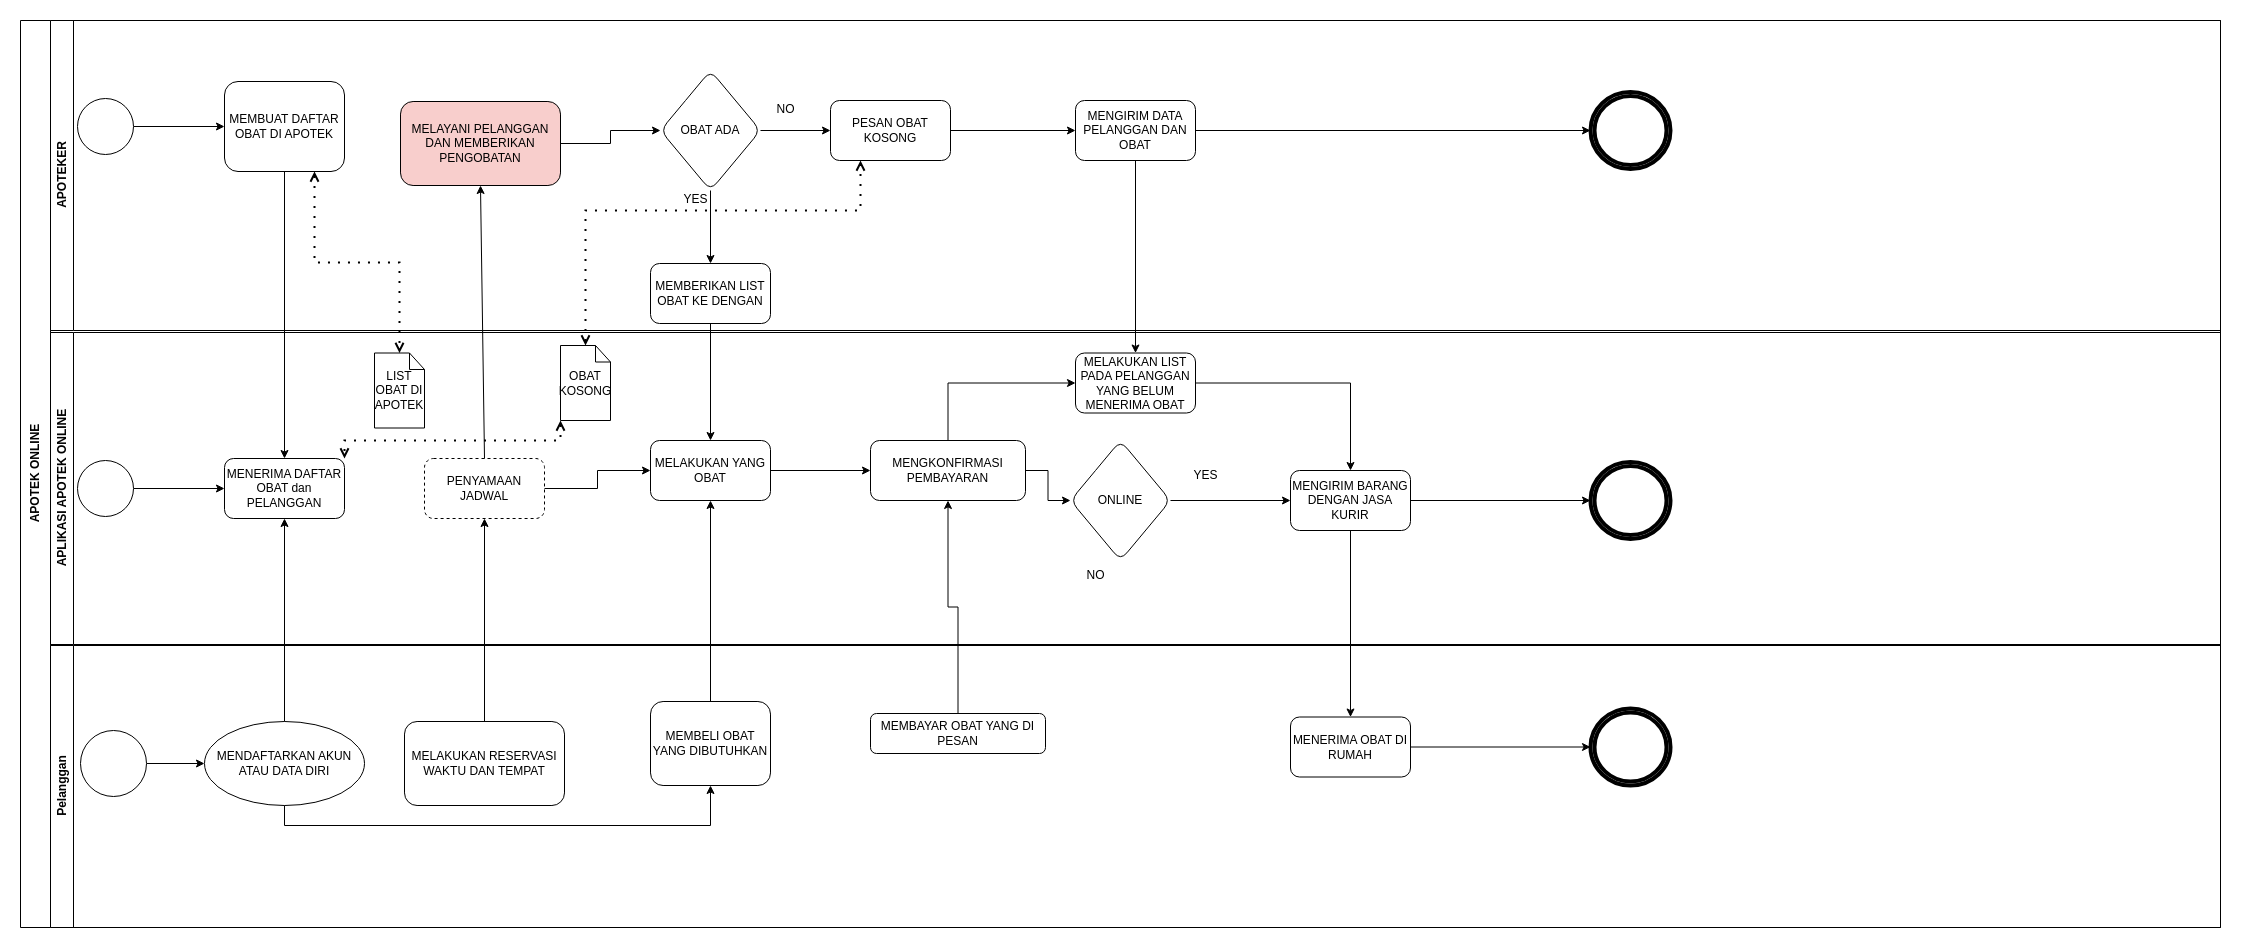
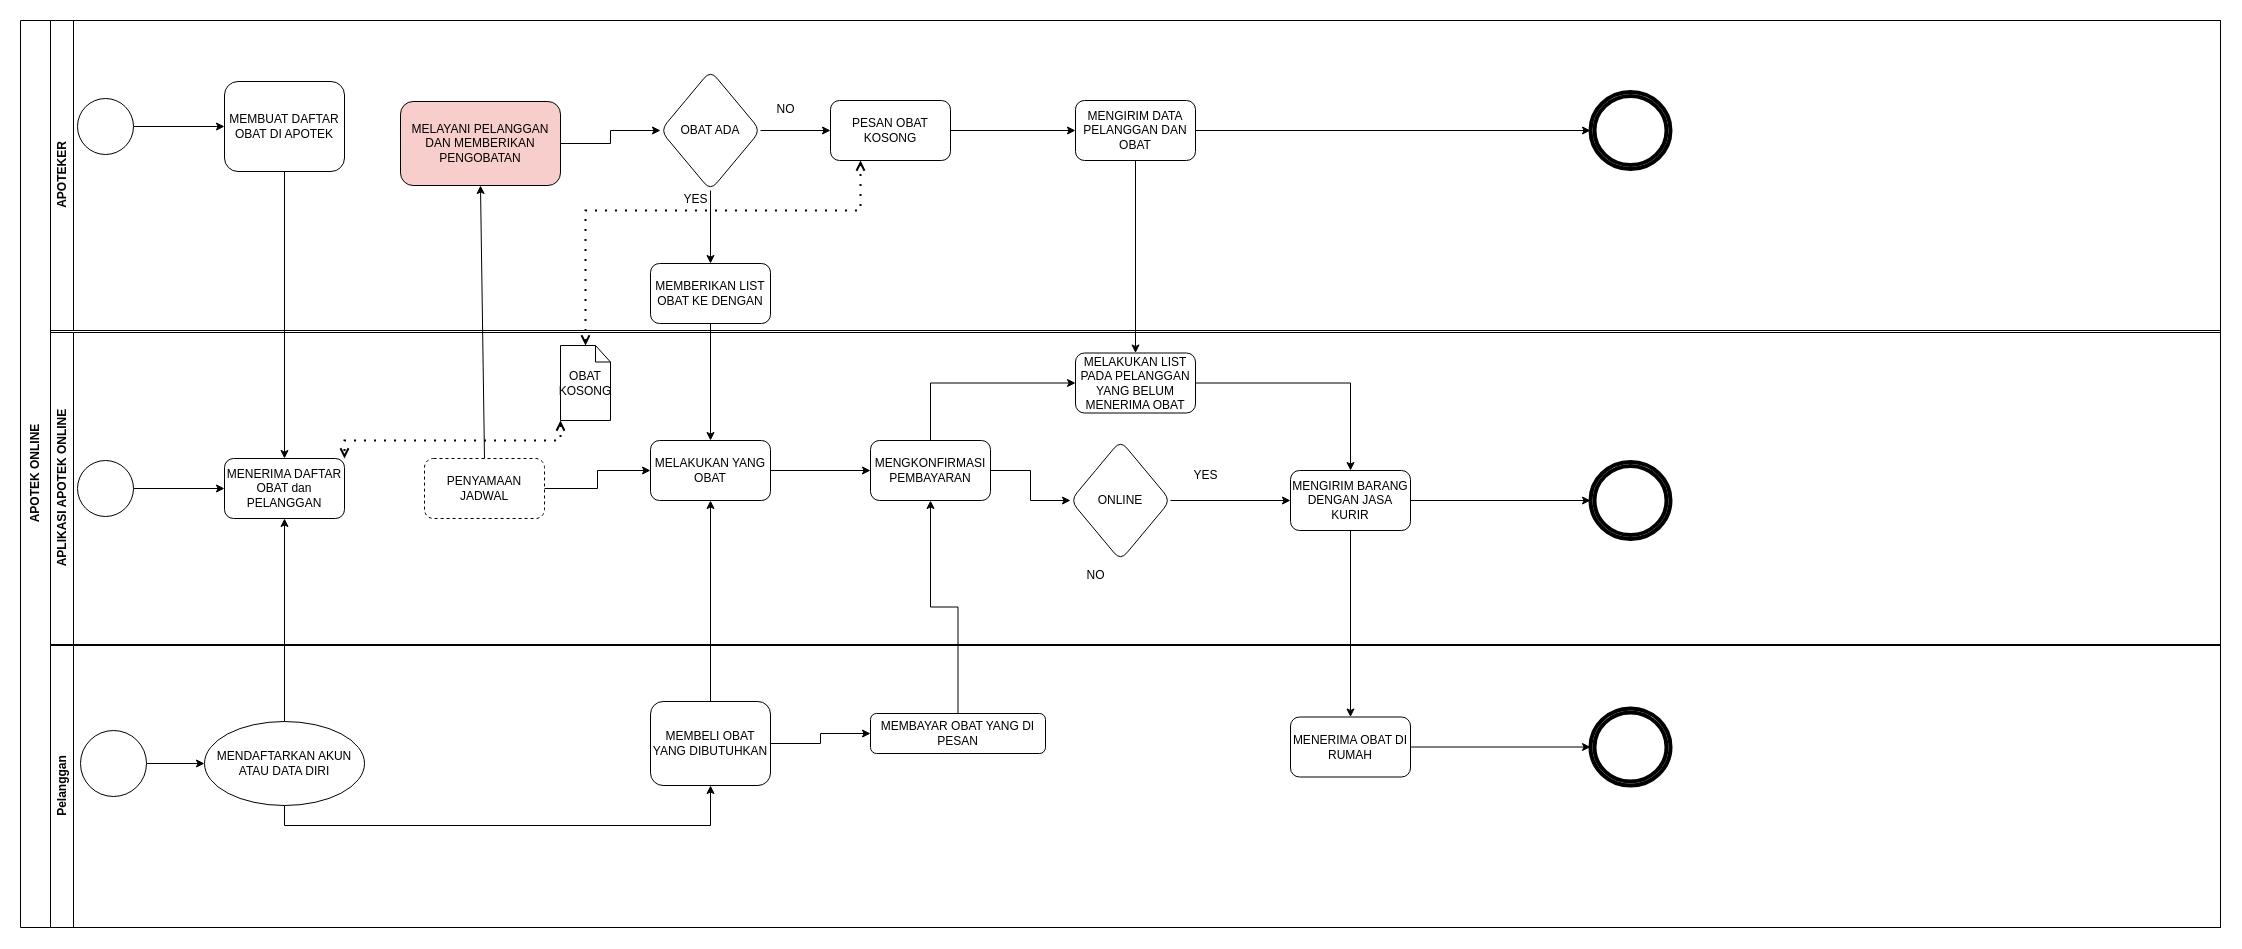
(346, 263) -> none
(400, 391) -> none
(948, 471) -> (931, 471)
(485, 623) -> none
none -> (821, 743)
(485, 764) -> none
